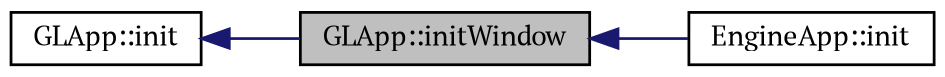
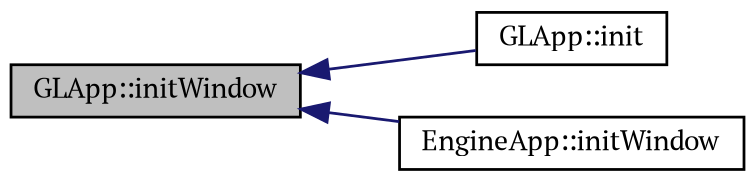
(265, 39) -> (402, 60)
(812, 39) -> (572, 143)
